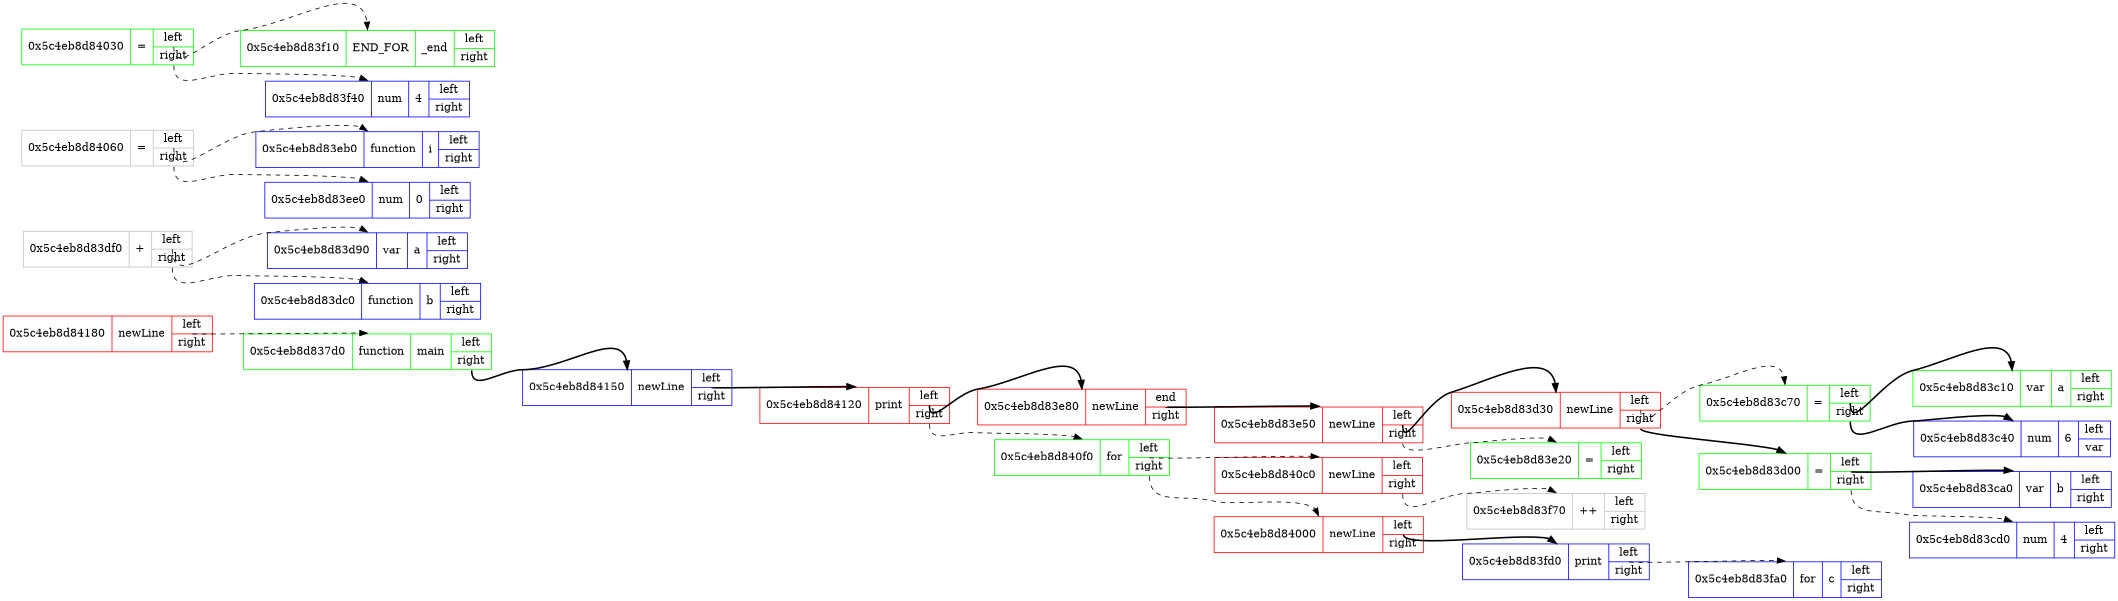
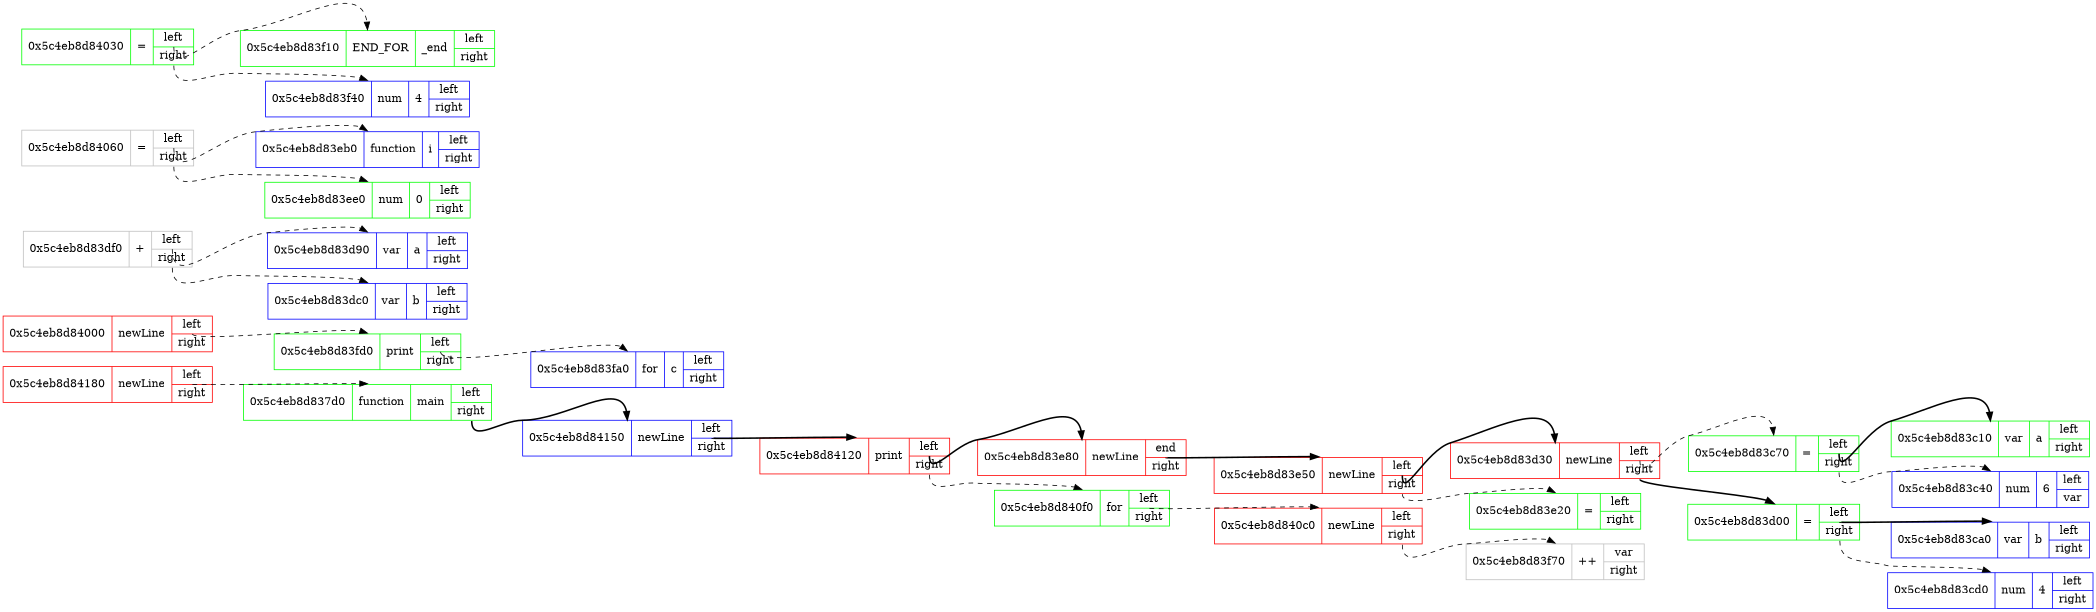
(368, 200) -> (368, 200)
(391, 301) -> (391, 301)
(1923, 420) -> (1907, 470)
(1625, 502) -> (1624, 552)
(1227, 503) -> none
(1476, 539) -> (276, 334)
(1556, 562) -> (368, 352)
